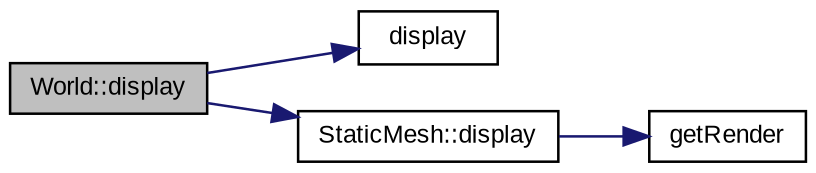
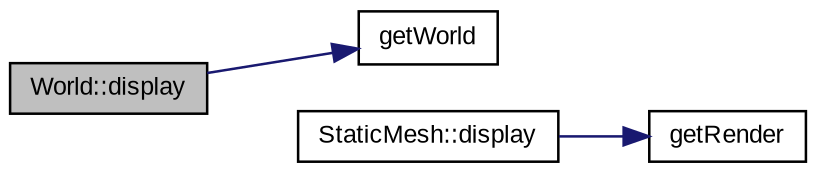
(428, 38) -> (428, 38)
(240, 108) -> none
